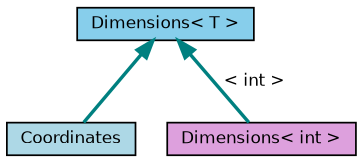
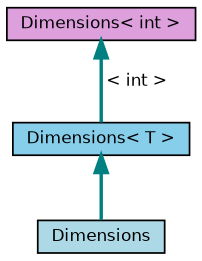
(219, 88) -> (101, 90)
(71, 139) -> (101, 237)
